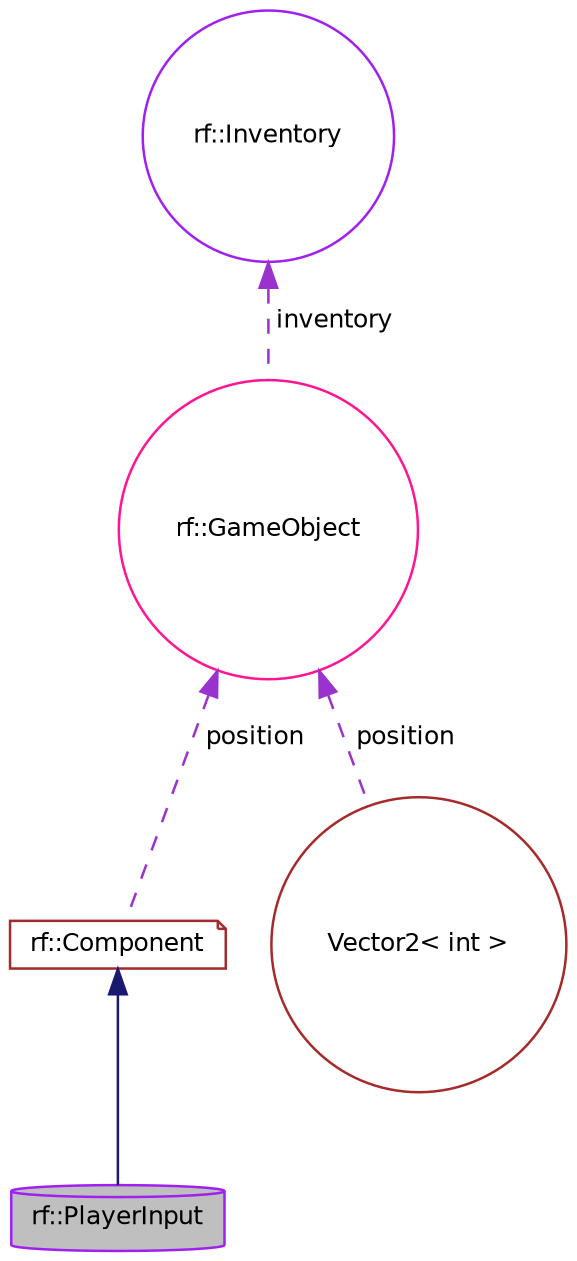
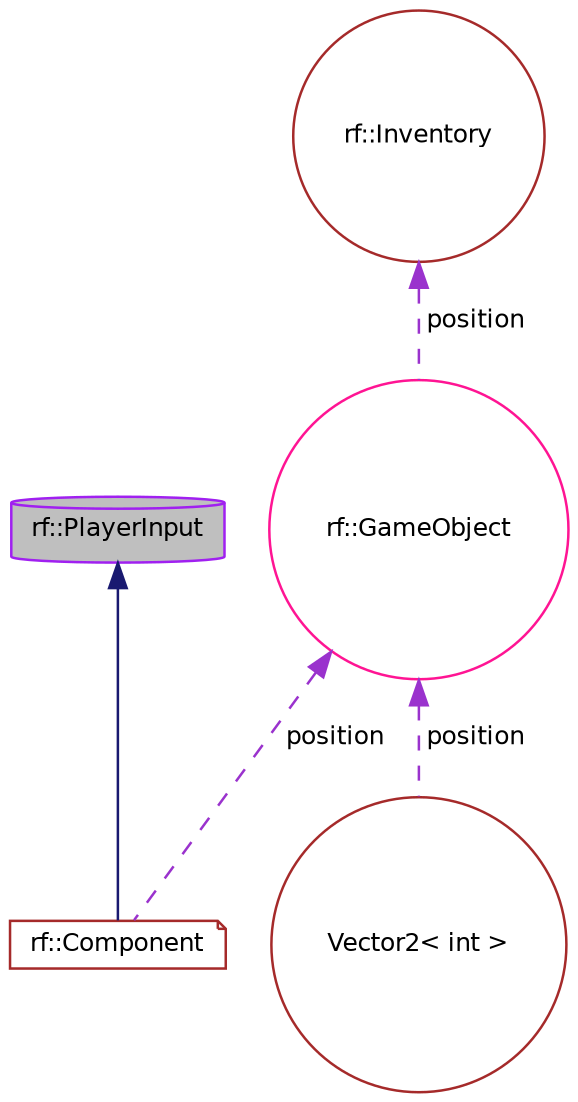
(268, 136) -> (419, 136)
(331, 321) -> (473, 321)
(118, 1090) -> (118, 754)
